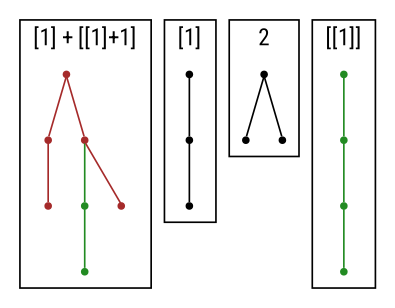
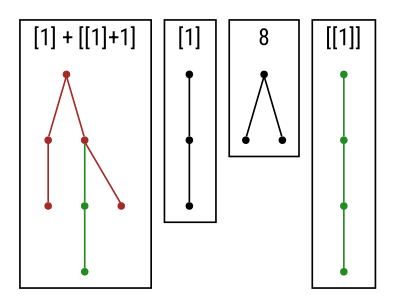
(264, 39) -> (264, 39)
